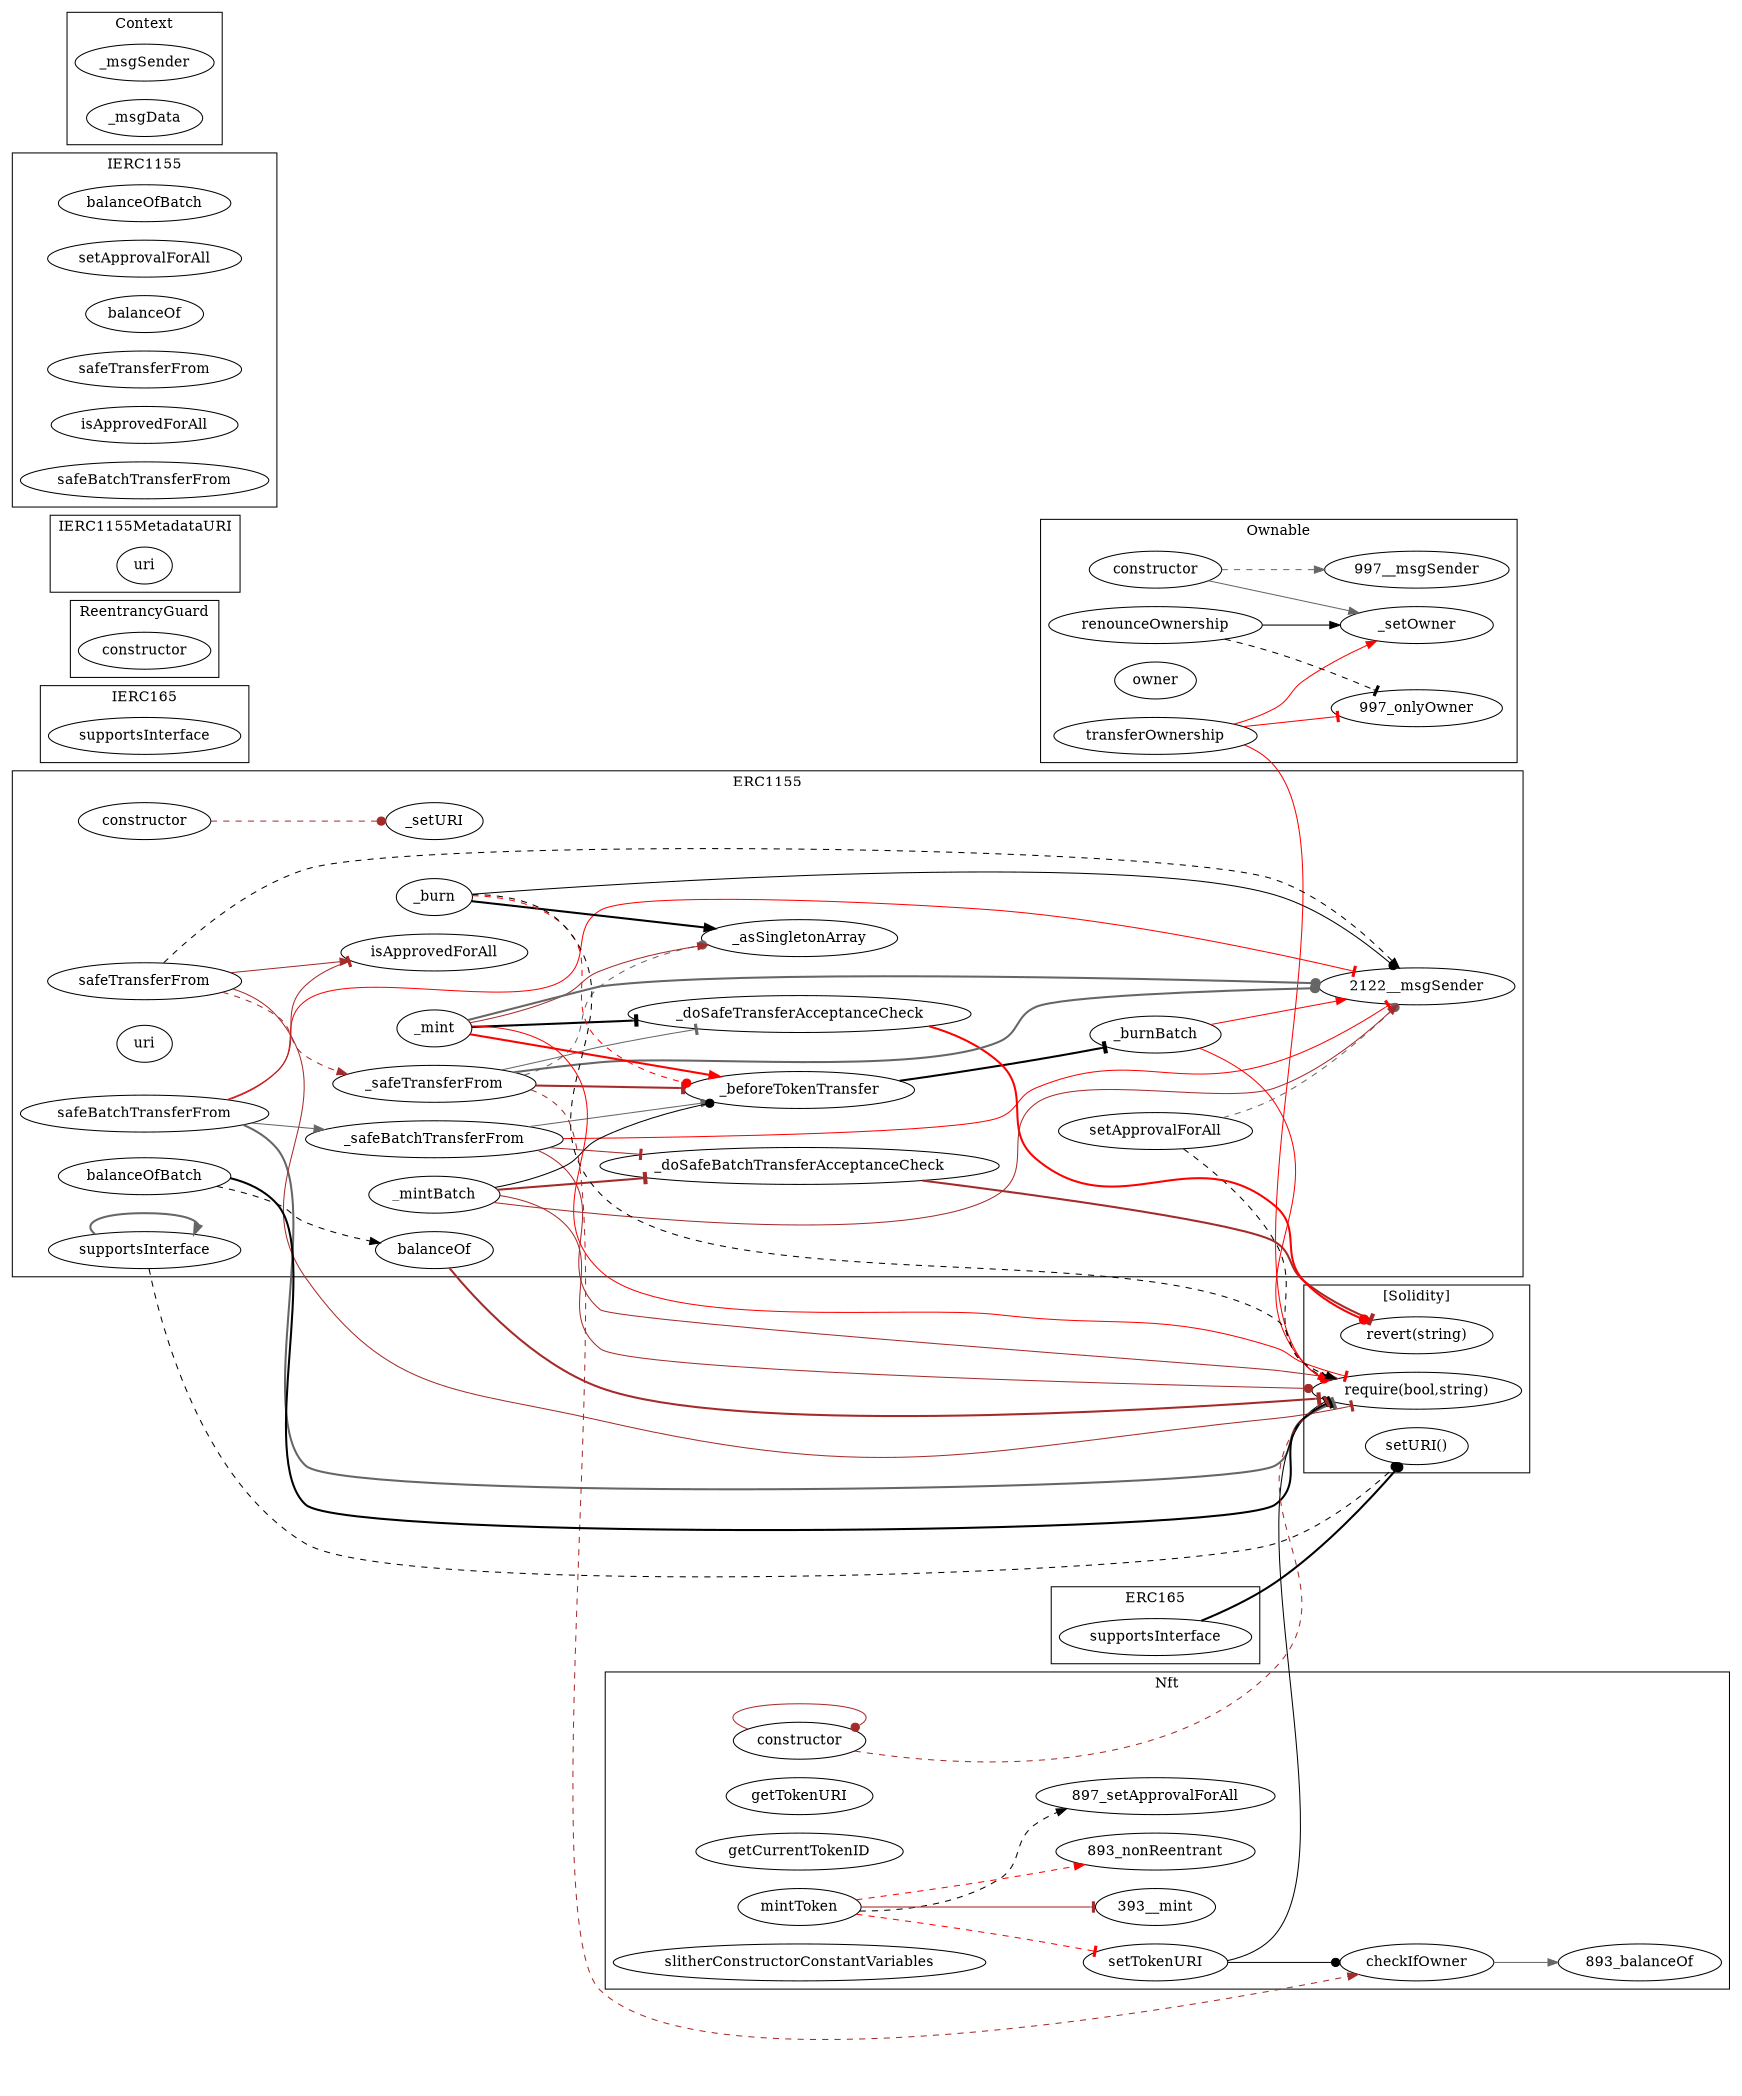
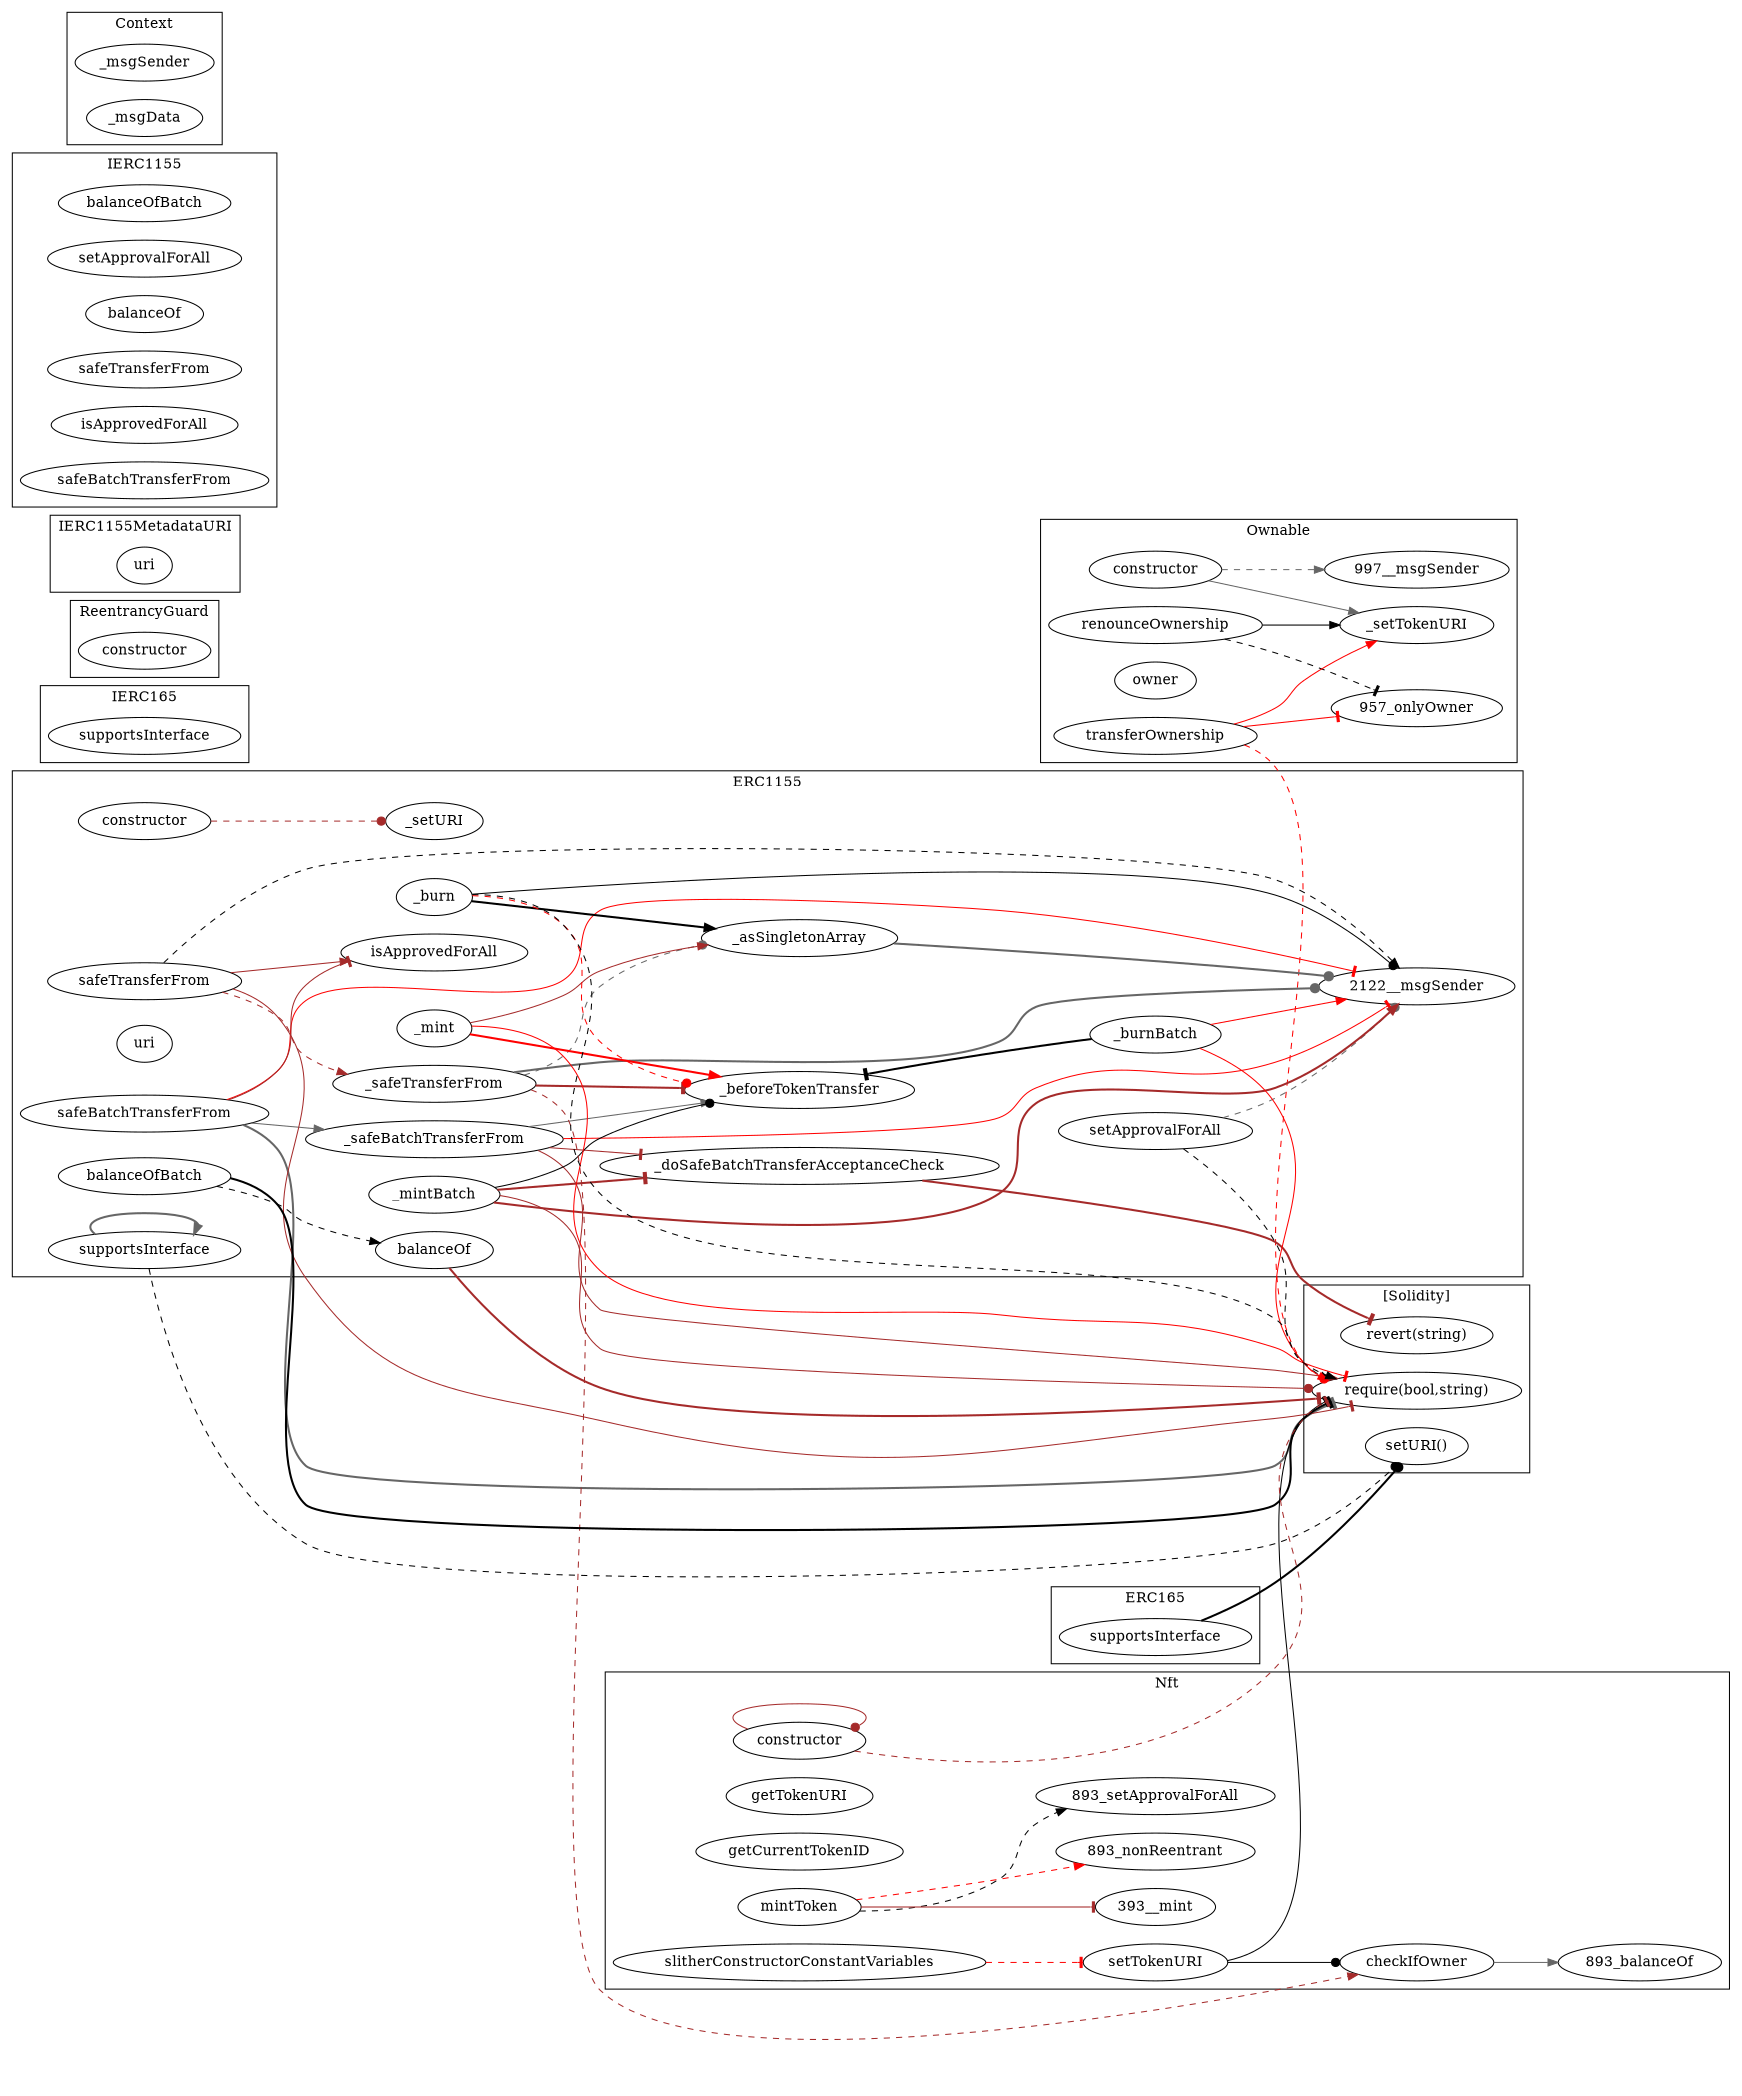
(1417, 625) -> (1417, 625)
(1417, 708) -> (1417, 708)
(888, 976) -> (1109, 958)
(800, 1014) -> none
(1292, 1040) -> (1292, 1040)
(991, 1067) -> (980, 1055)
(986, 1199) -> (986, 1199)
(1156, 1796) -> (1156, 1796)
(974, 1931) -> (1032, 1962)
